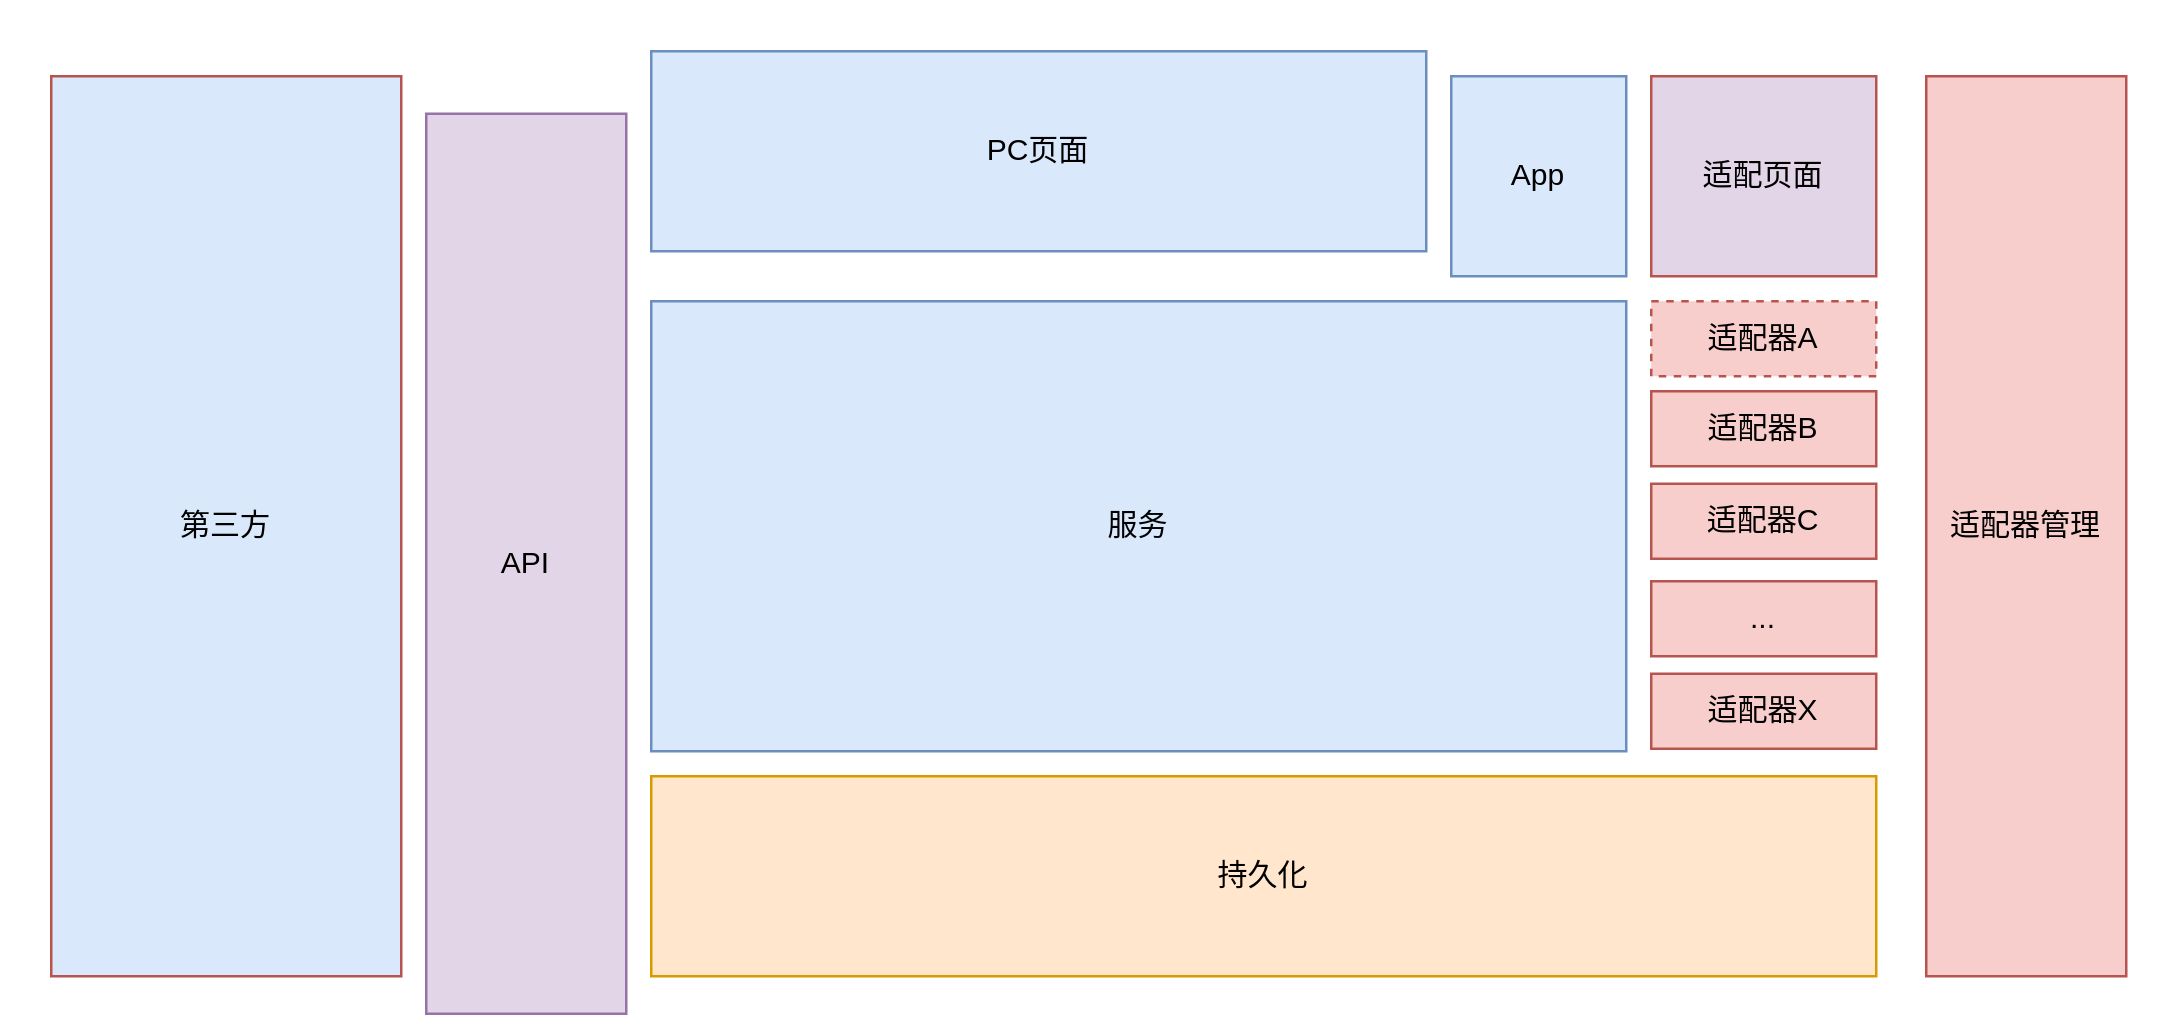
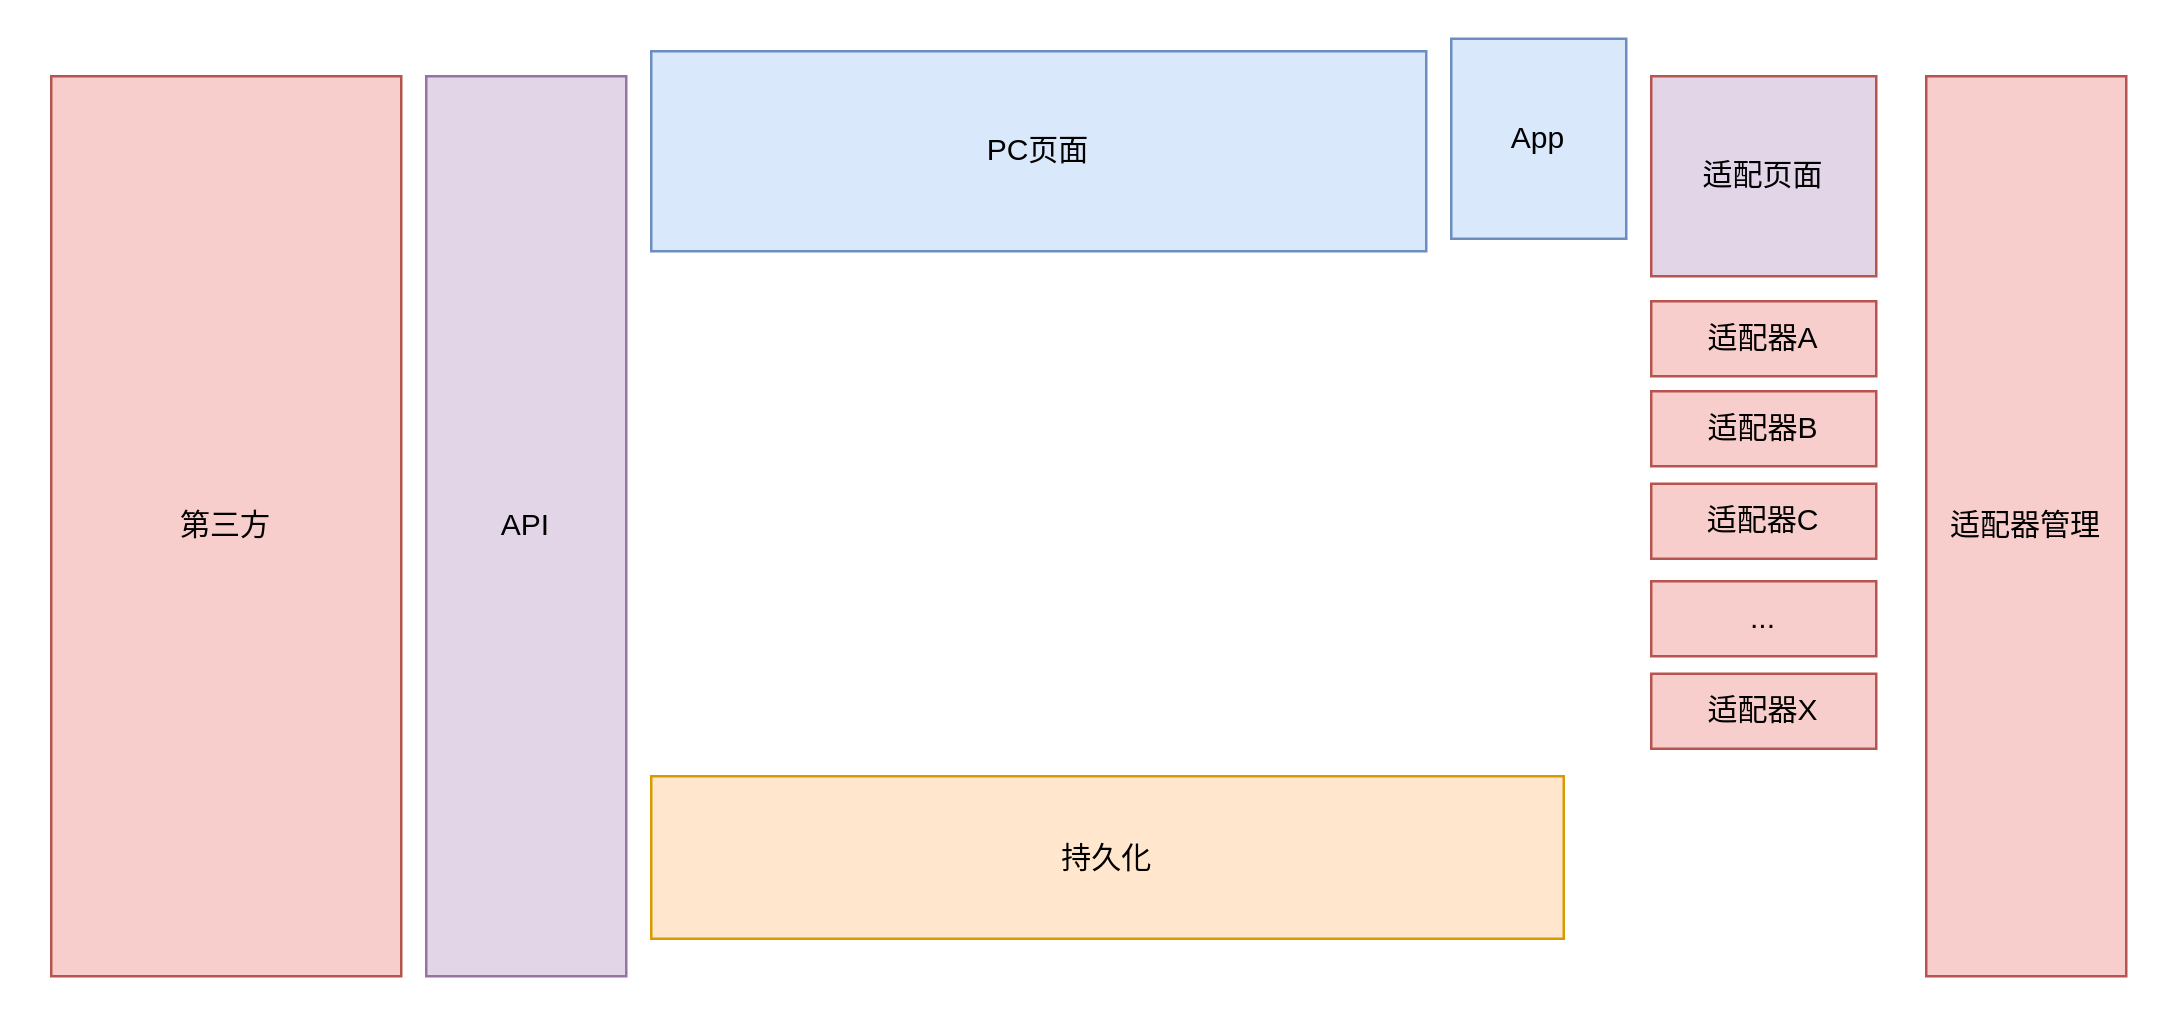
(1539, 176) -> (1539, 139)
(1764, 339) -> (1764, 339)
(226, 526) -> (226, 526)
(1139, 526) -> none
(526, 564) -> (526, 526)
(1264, 876) -> (1108, 858)
